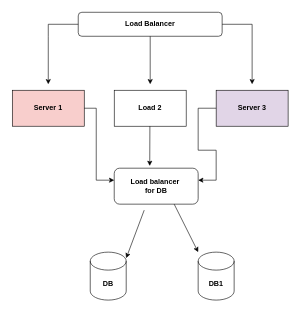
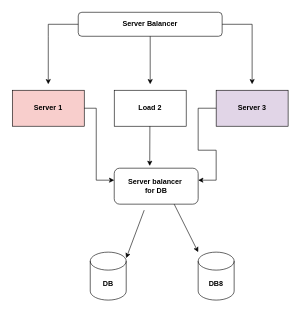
(150, 24) -> (150, 24)
(156, 186) -> (156, 186)
(216, 284) -> (216, 284)
